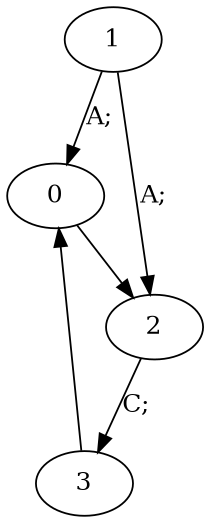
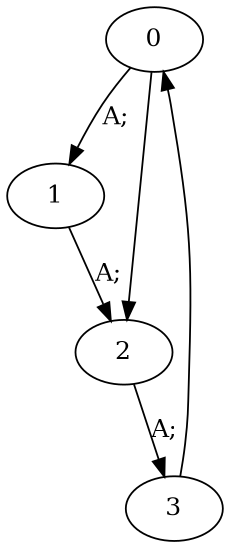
(88, 109) -> (101, 106)
(137, 405) -> (164, 430)
